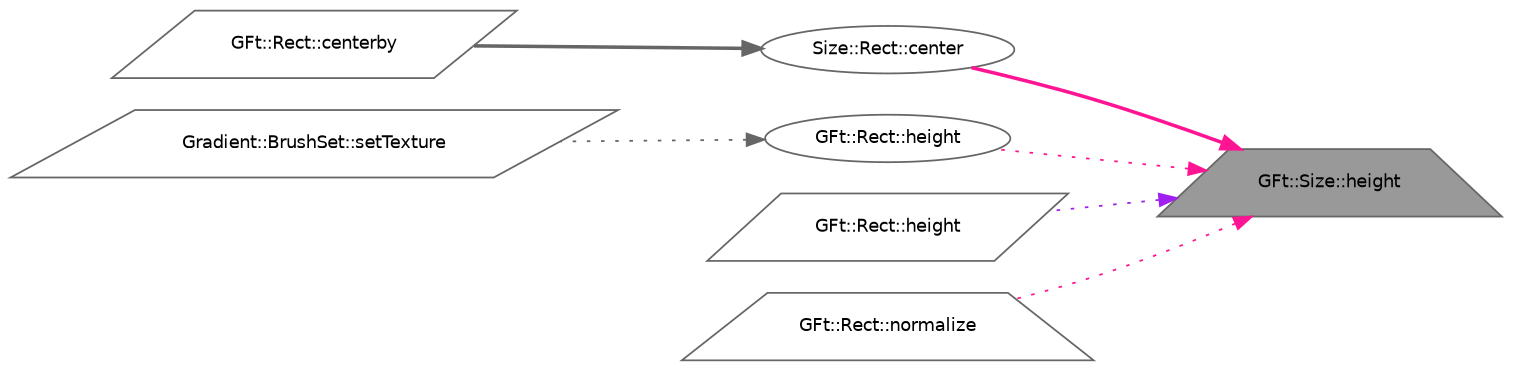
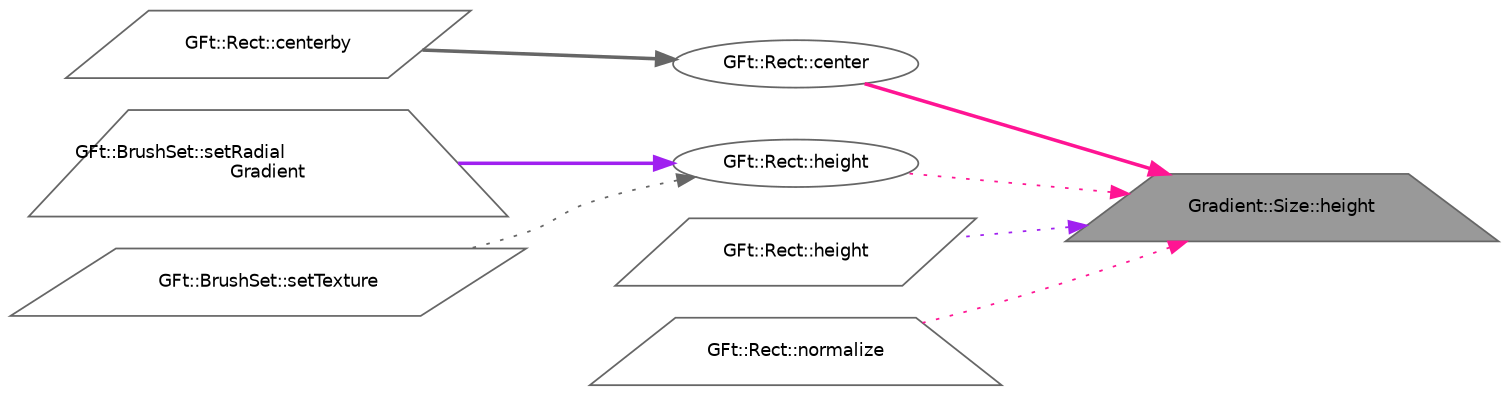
(888, 50) -> (796, 64)
(314, 144) -> (268, 282)
none -> (268, 163)
(1330, 183) -> (1282, 208)
